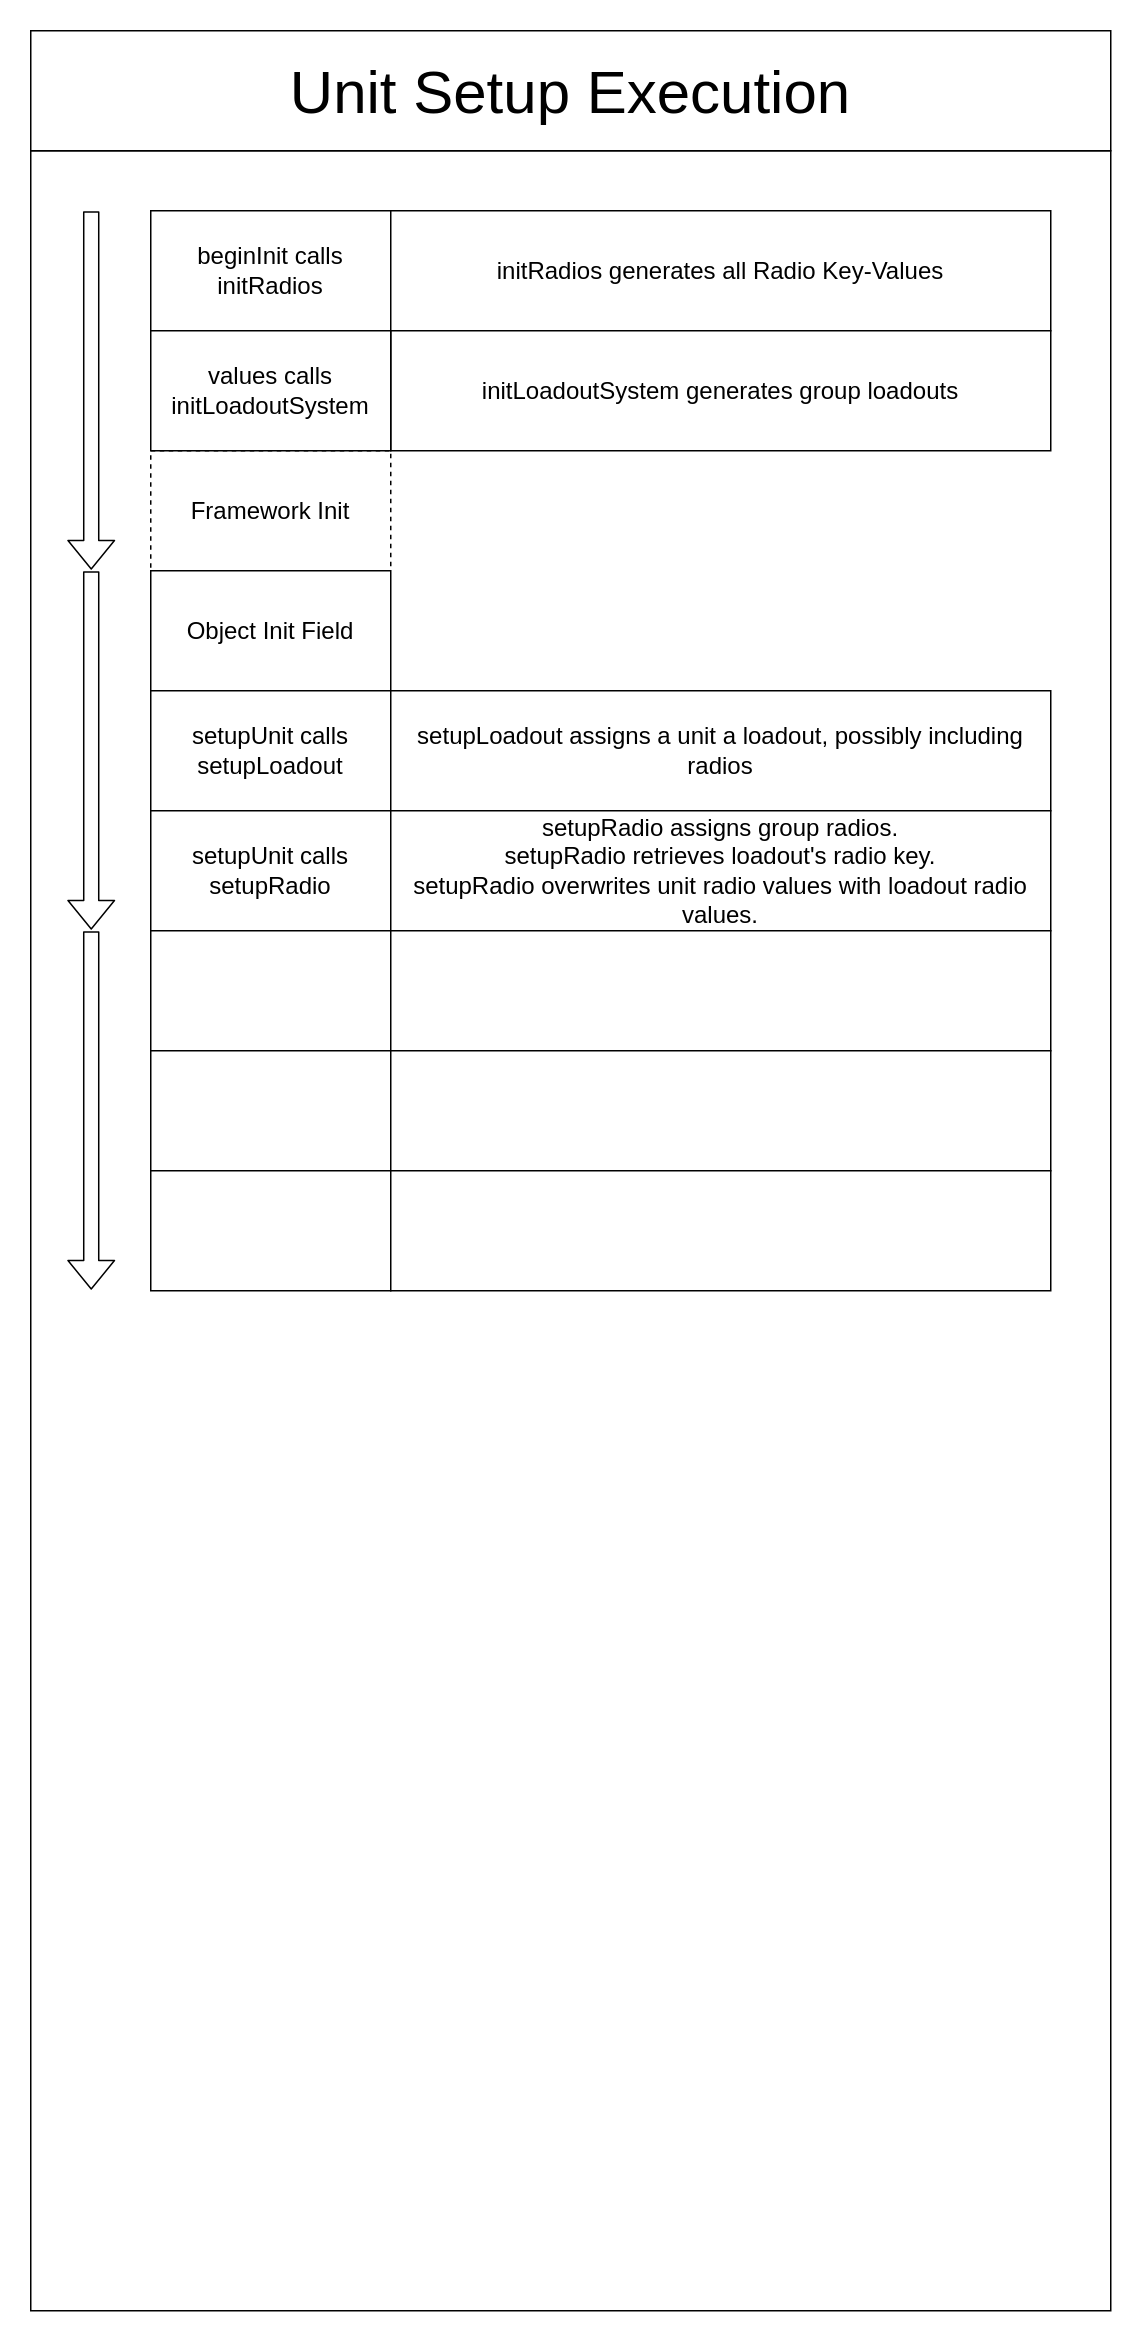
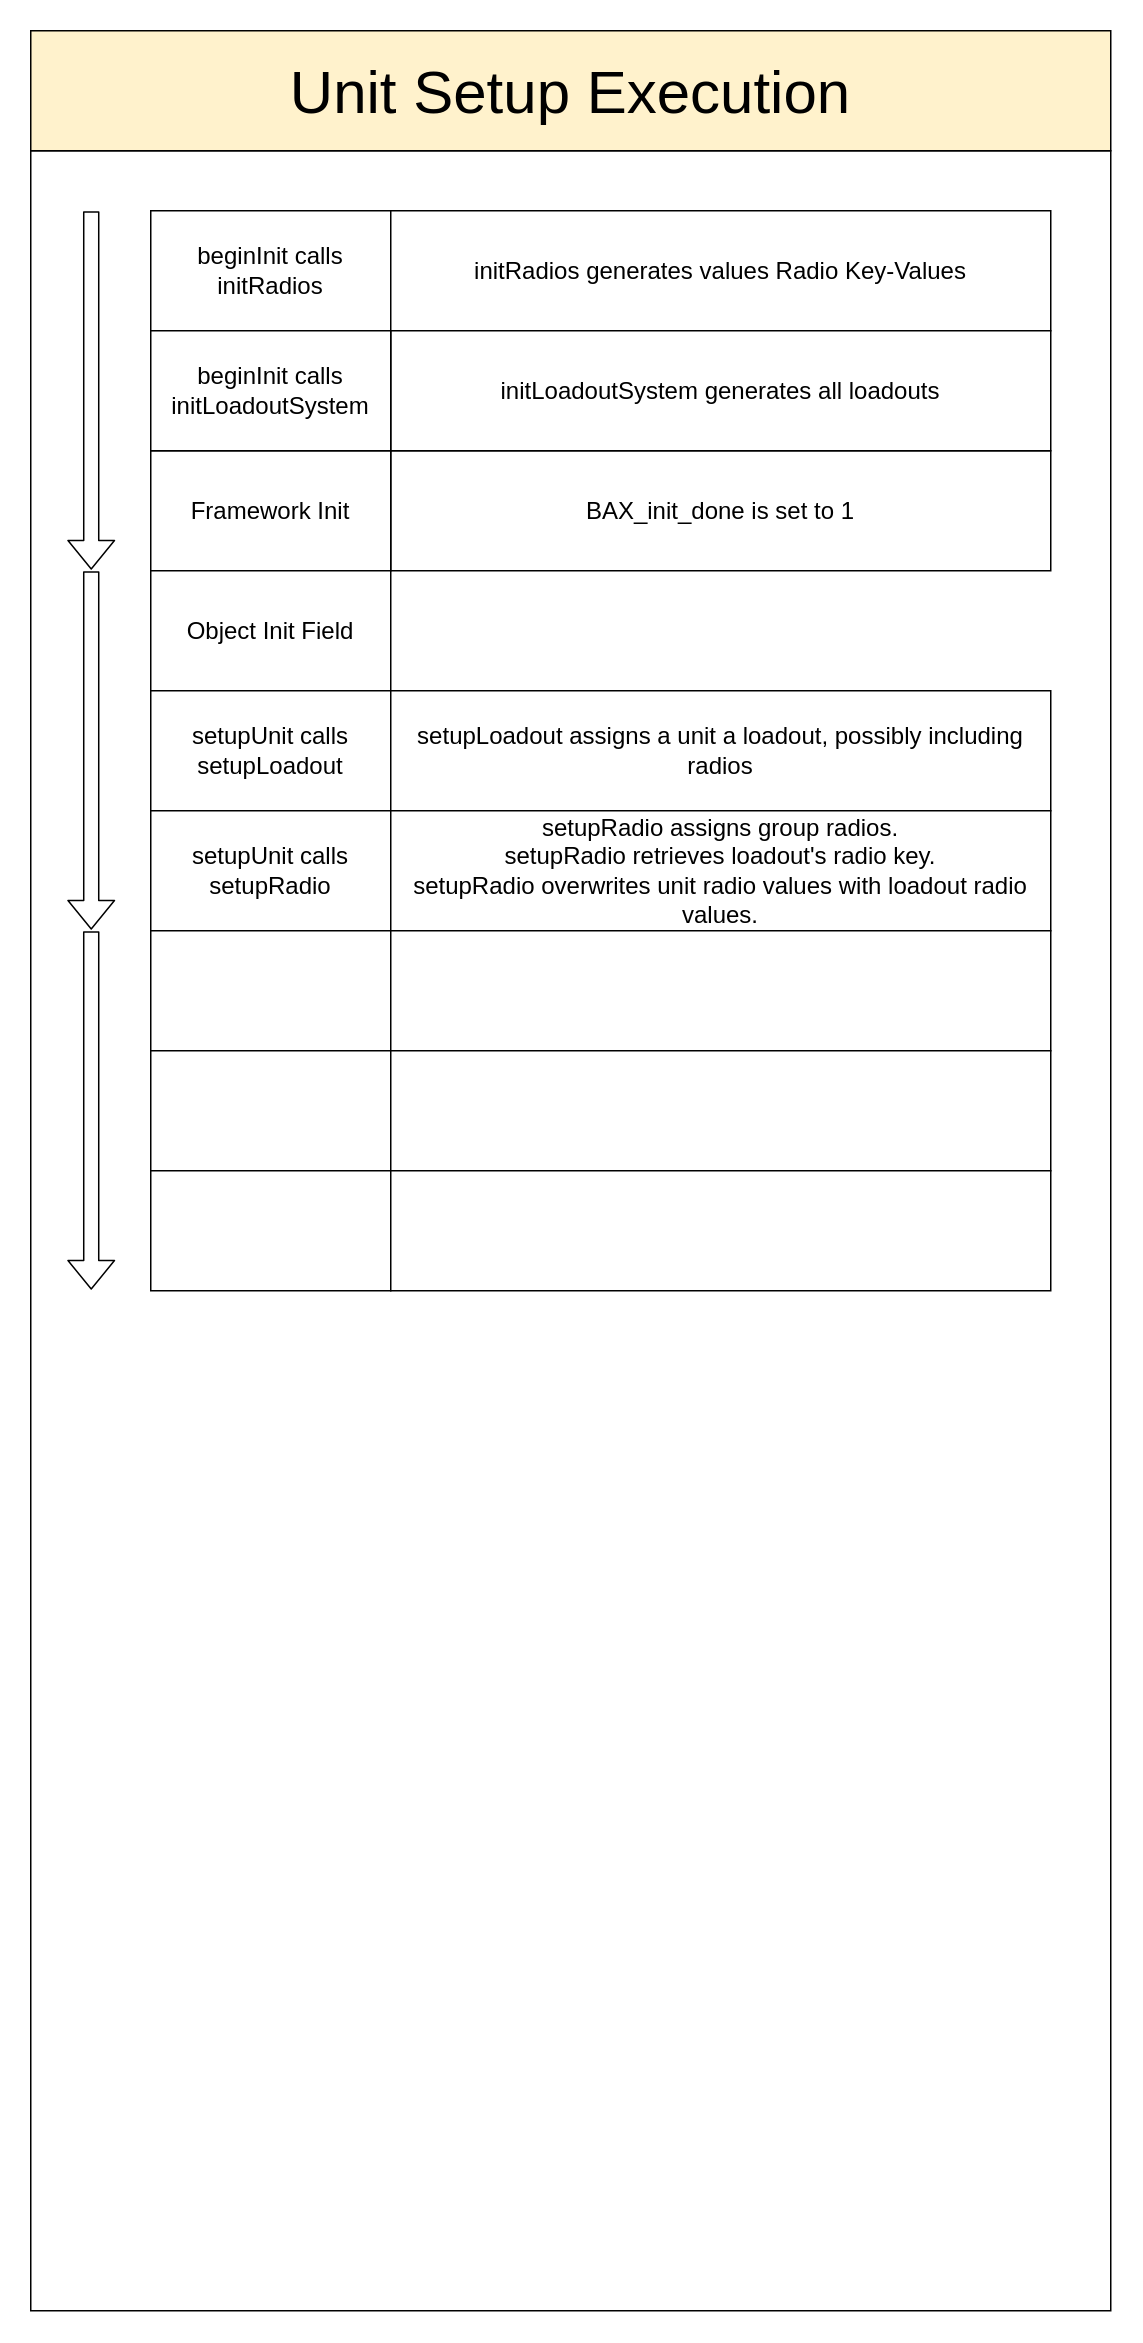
(571, 91) -> (571, 91)
(721, 271) -> (721, 271)
(271, 391) -> (271, 391)
(721, 391) -> (721, 391)
(271, 511) -> (271, 511)
none -> (721, 511)
